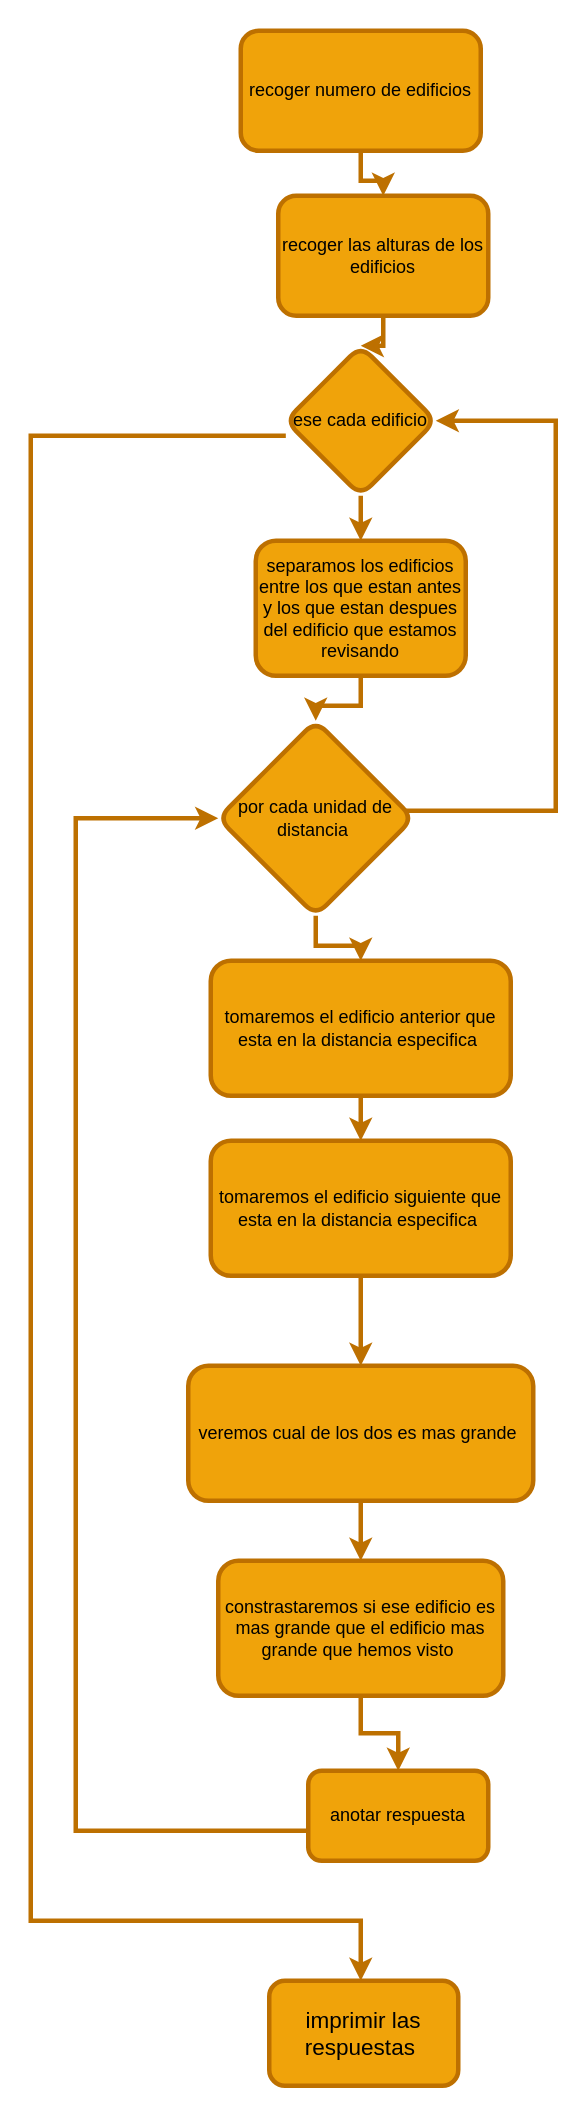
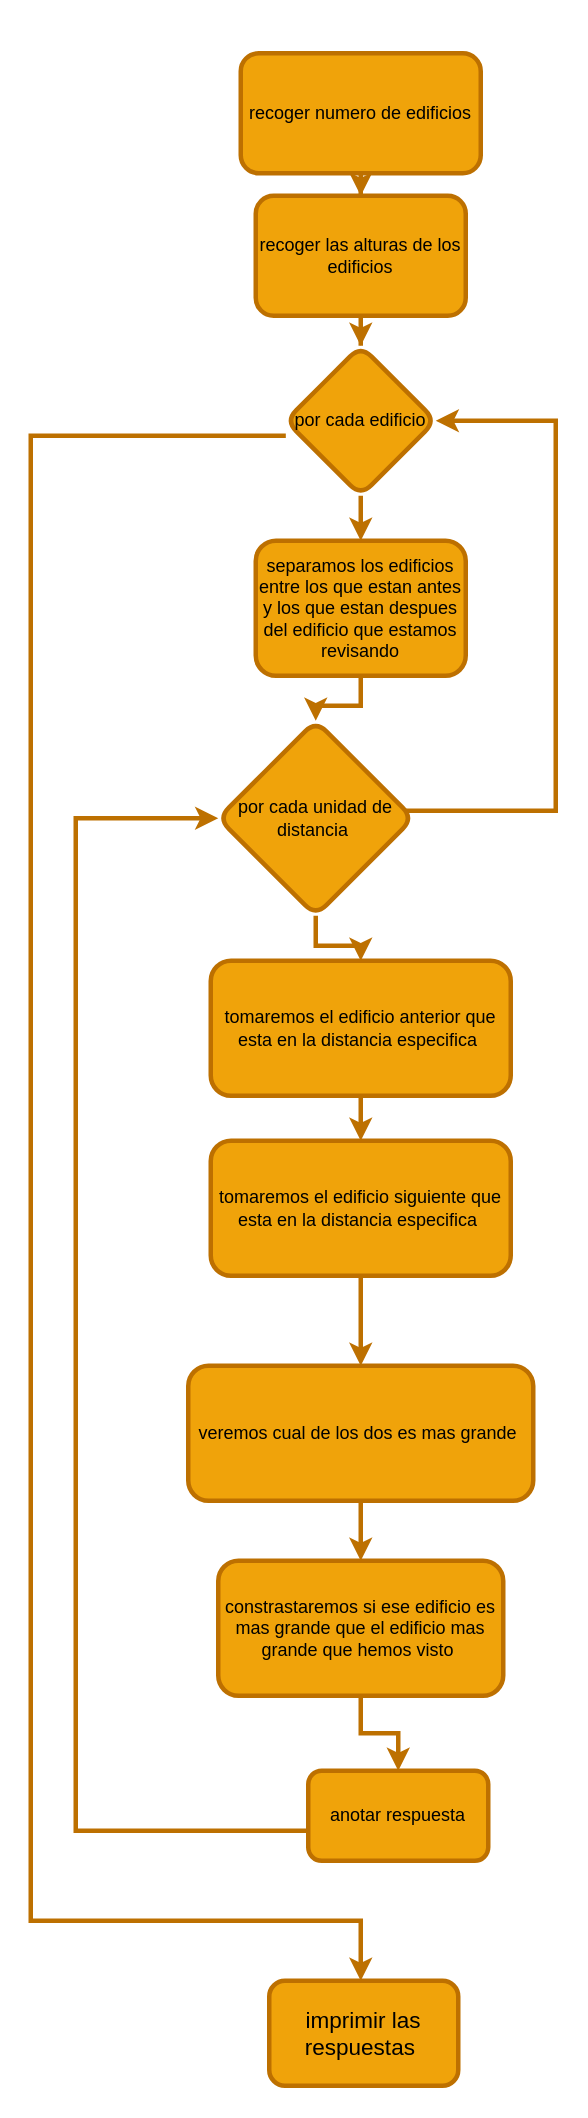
(361, 91) -> (361, 113)
(383, 256) -> (361, 256)
(361, 421) -> (361, 421)
